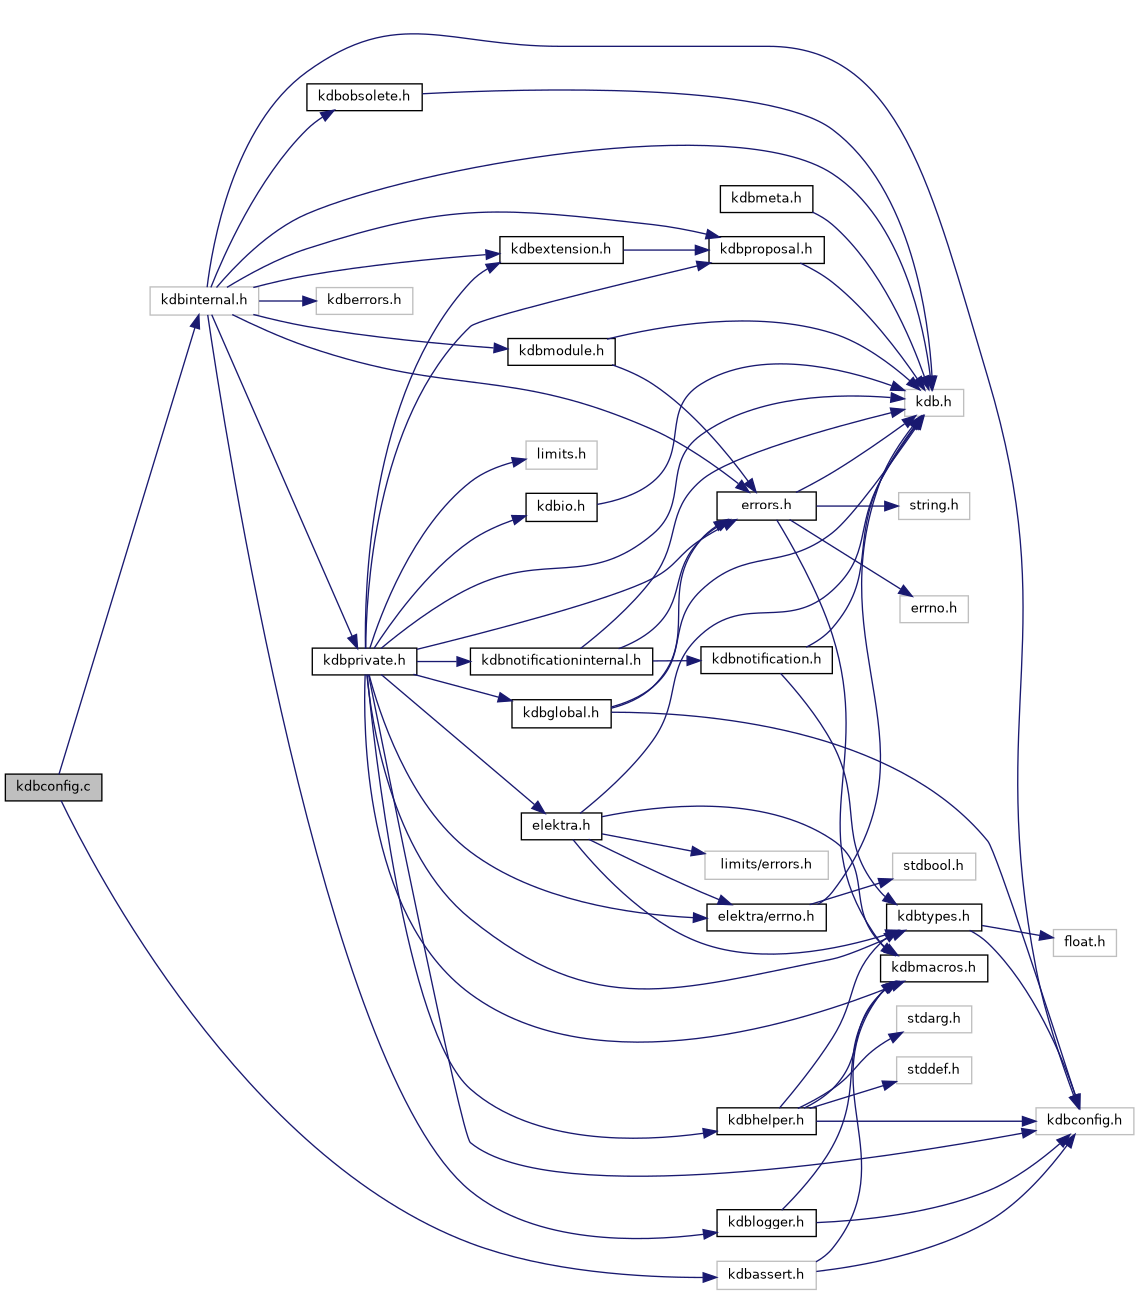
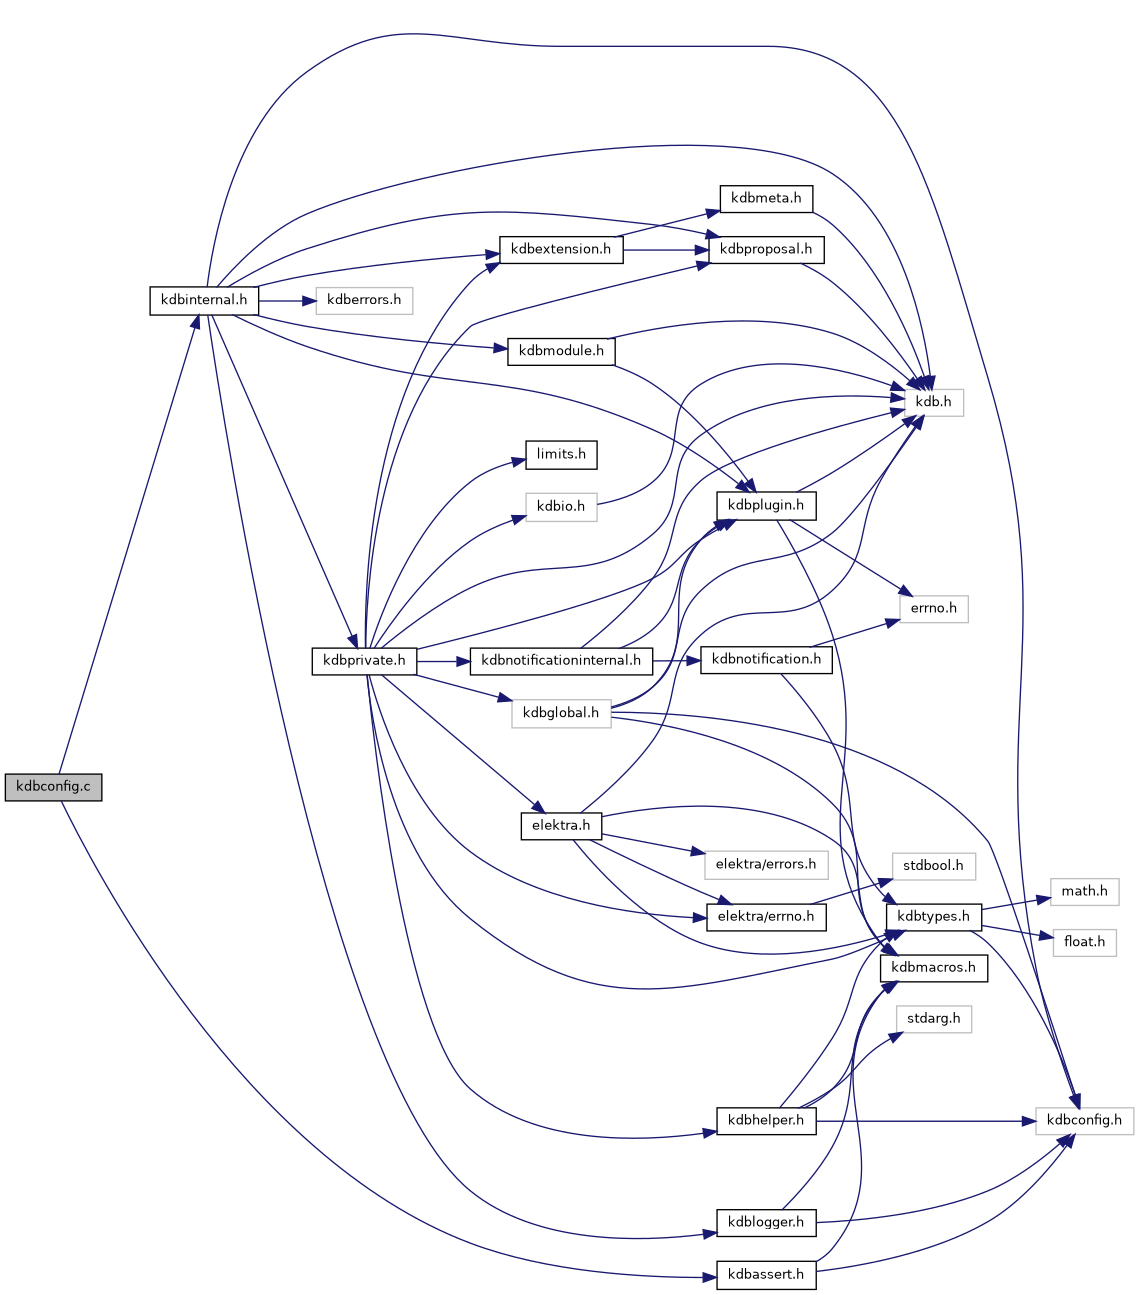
(365, 97) -> none
none -> (681, 220)
(204, 301) -> (204, 301)
(562, 455) -> (562, 455)
(767, 506) -> (767, 506)
(934, 506) -> none
(562, 507) -> (562, 507)
(852, 597) -> (848, 635)
(870, 669) -> none
(562, 714) -> (562, 714)
(767, 865) -> (767, 865)
none -> (1085, 892)
(510, 1016) -> (800, 778)
(934, 1070) -> none
(507, 1160) -> none
(767, 1275) -> (767, 1275)
